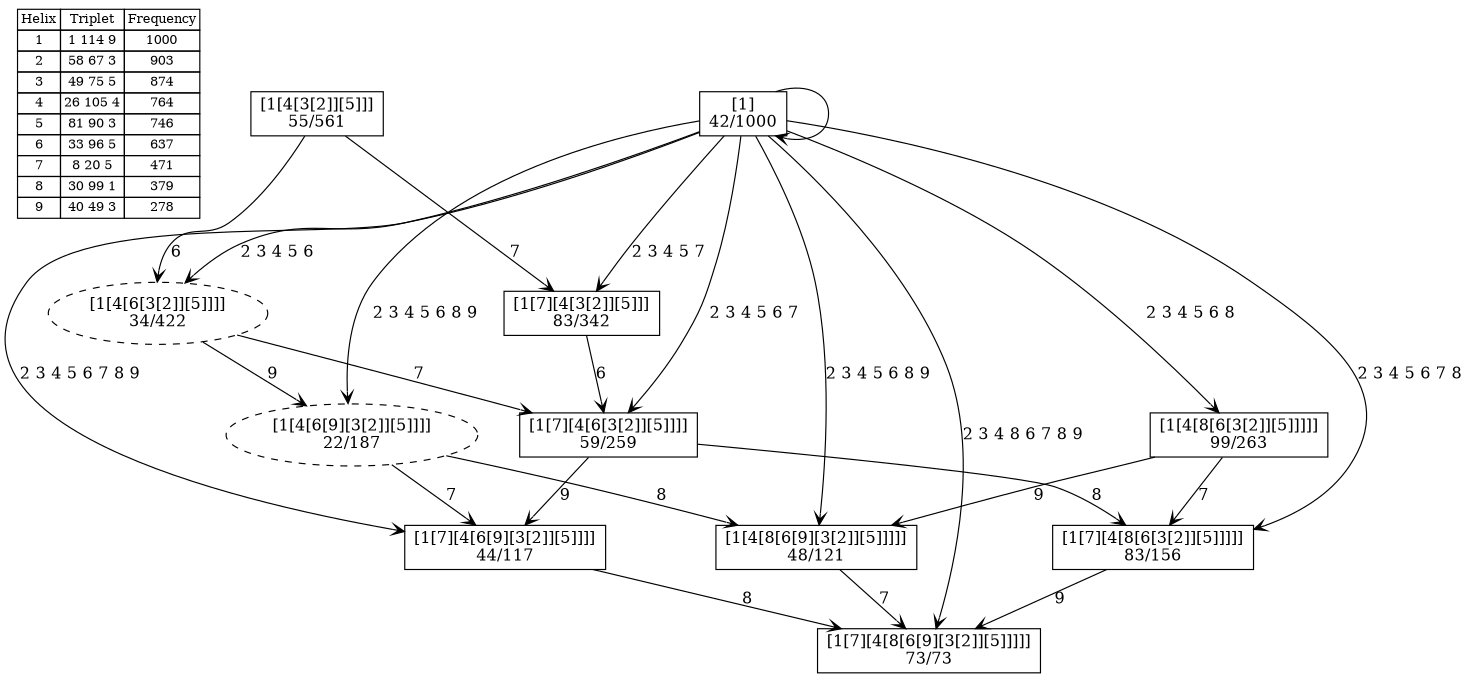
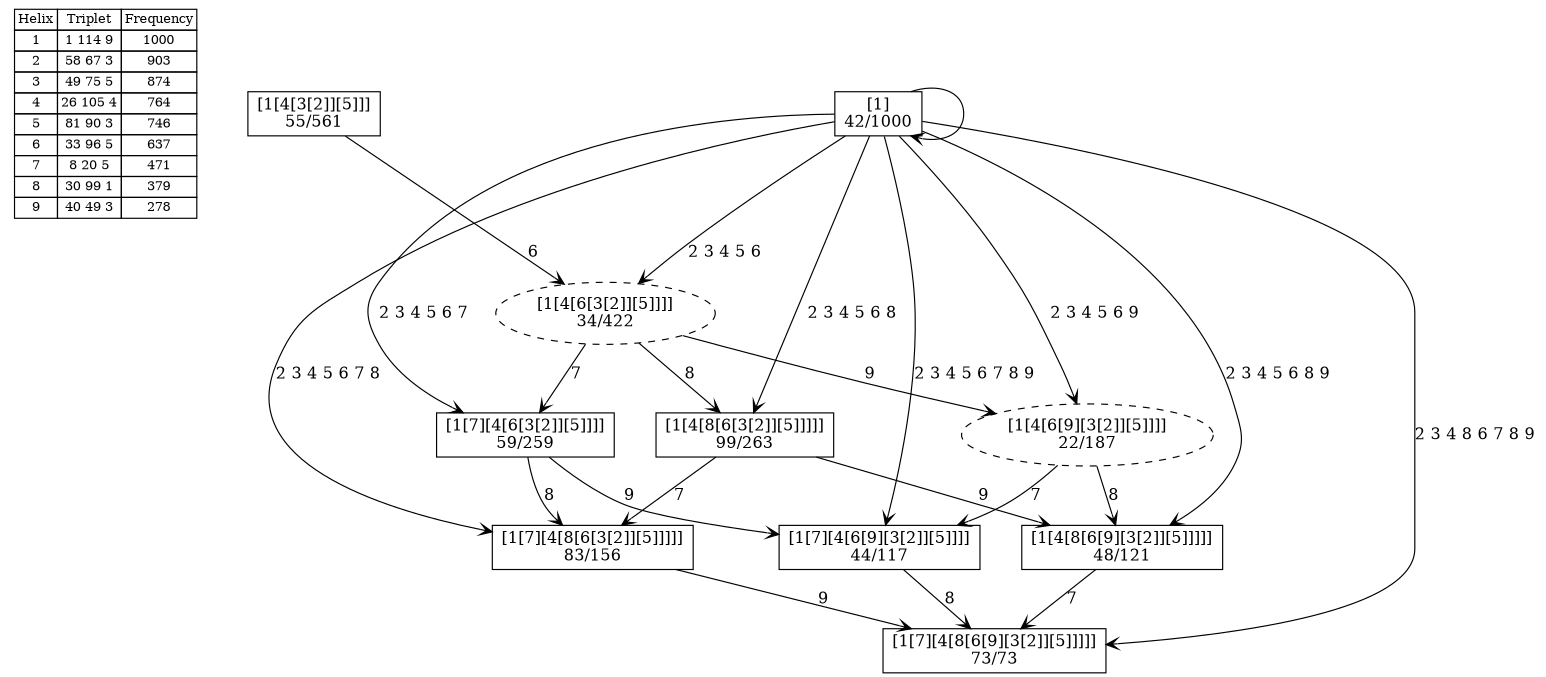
(428, 313) -> (1098, 313)
(582, 313) -> none
none -> (675, 374)
